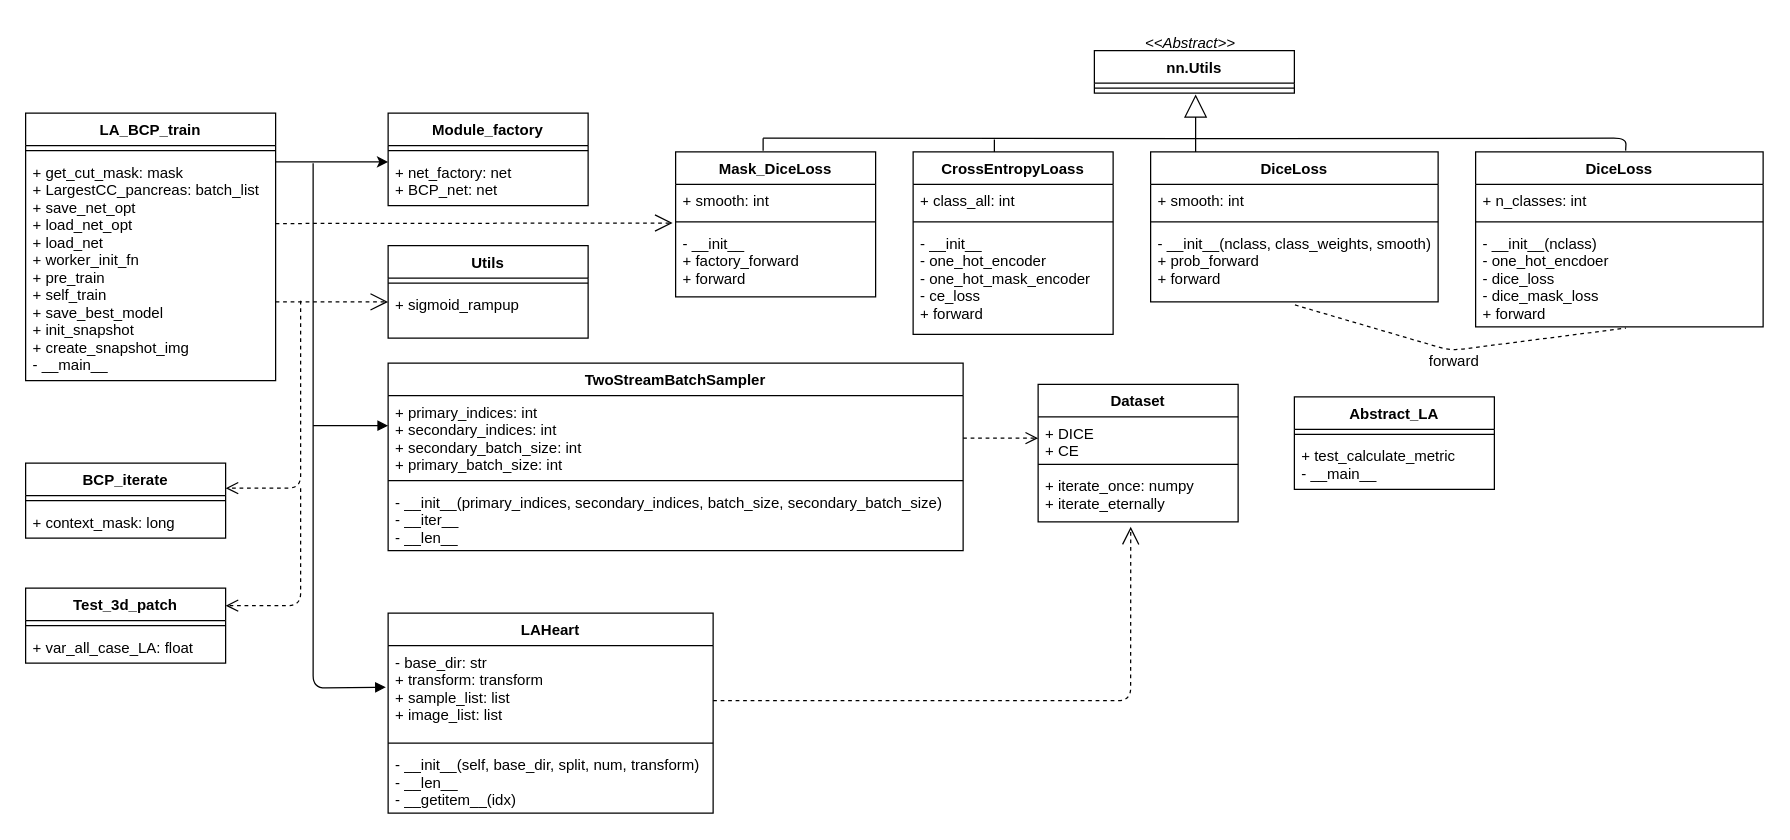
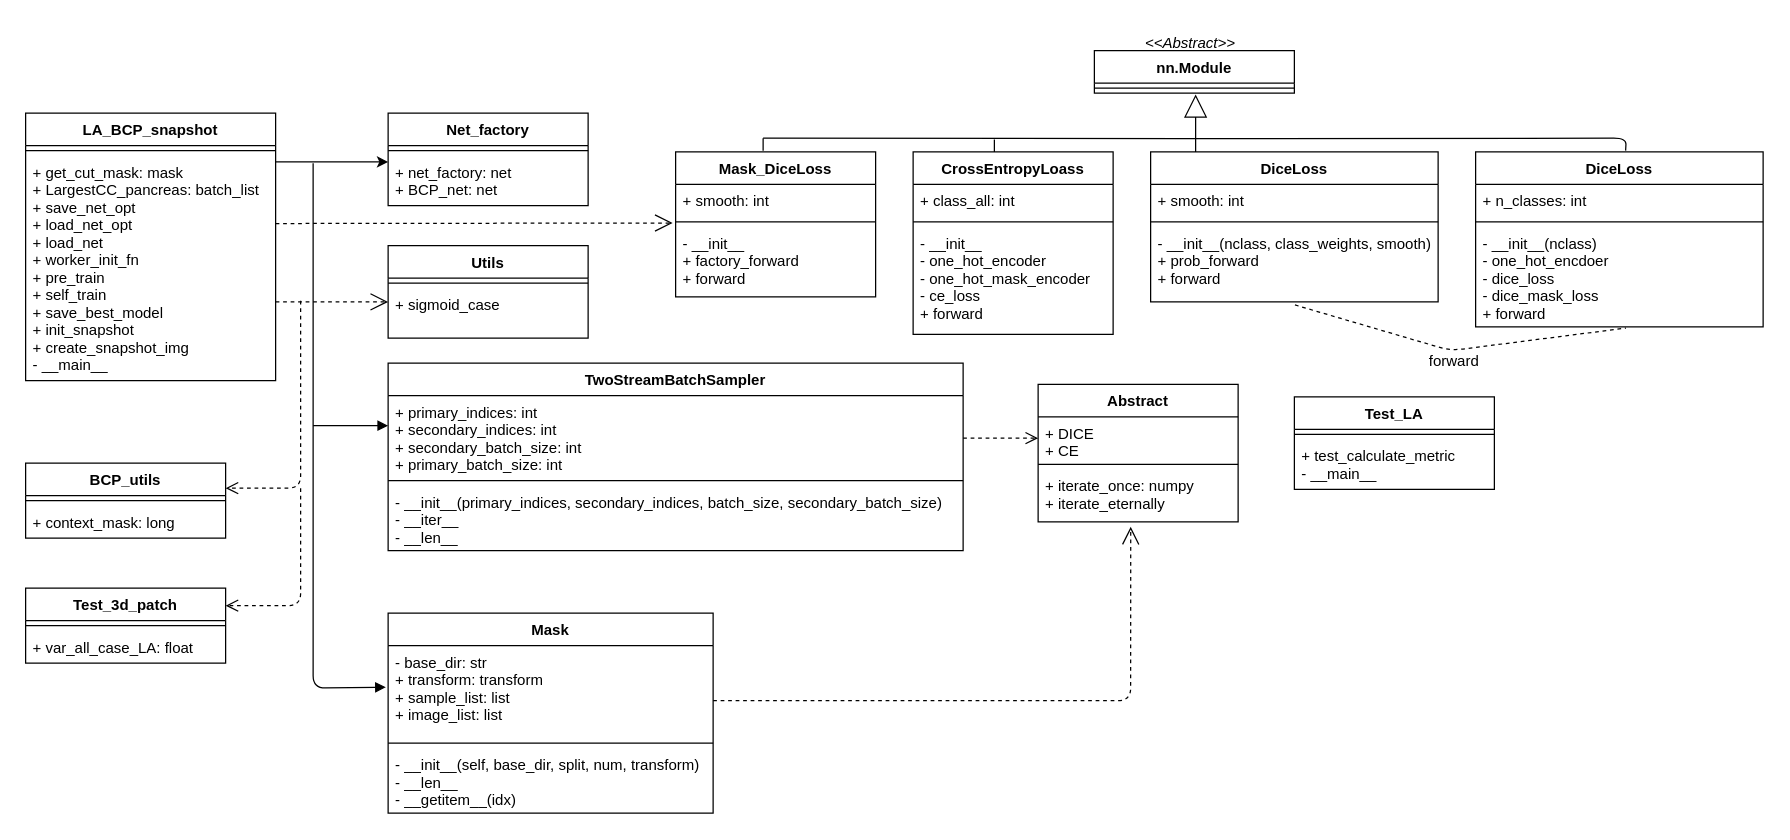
(1194, 68) -> (1194, 68)
(150, 130) -> (150, 130)
(488, 130) -> (488, 130)
(456, 305) -> (448, 305)
(1138, 401) -> (1138, 401)
(1394, 414) -> (1394, 414)
(125, 480) -> (125, 480)
(550, 630) -> (550, 630)
